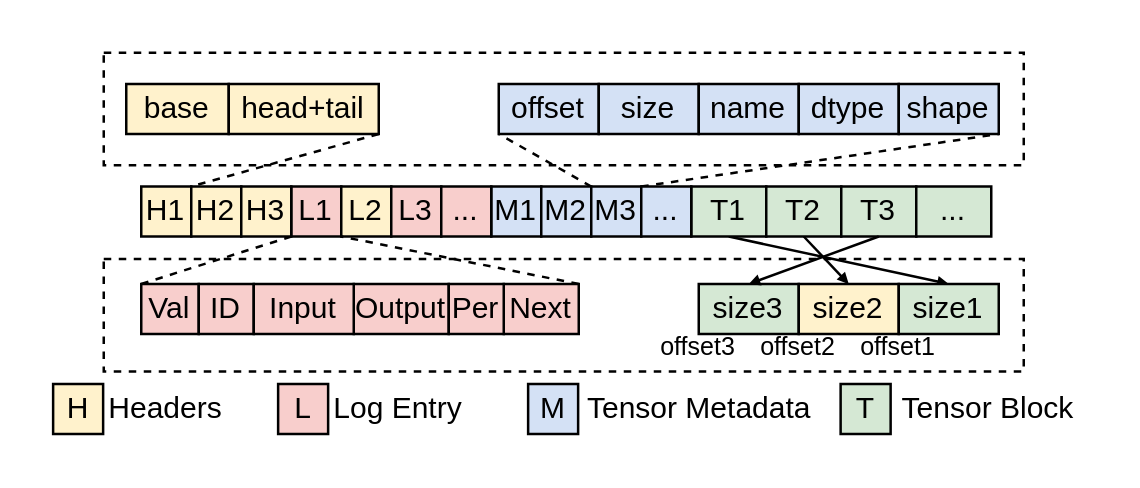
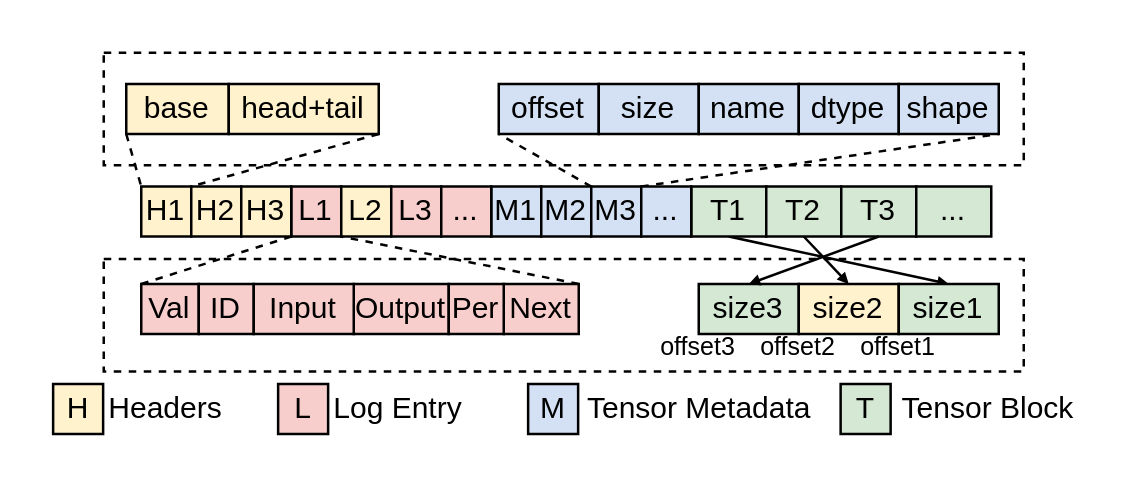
none -> (134, 161)
